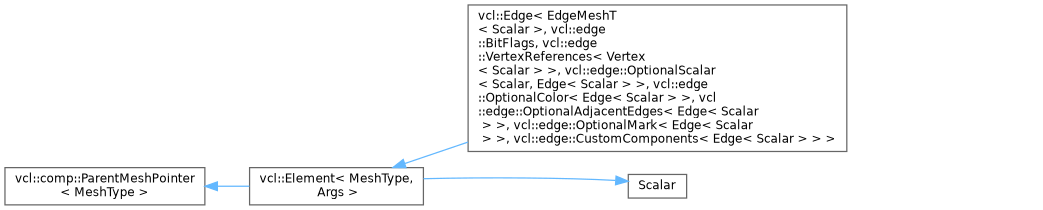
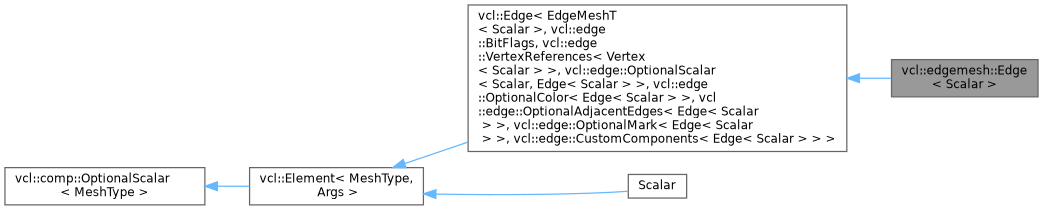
none -> (965, 78)
(520, 178) -> (532, 194)
(105, 186) -> (105, 186)
